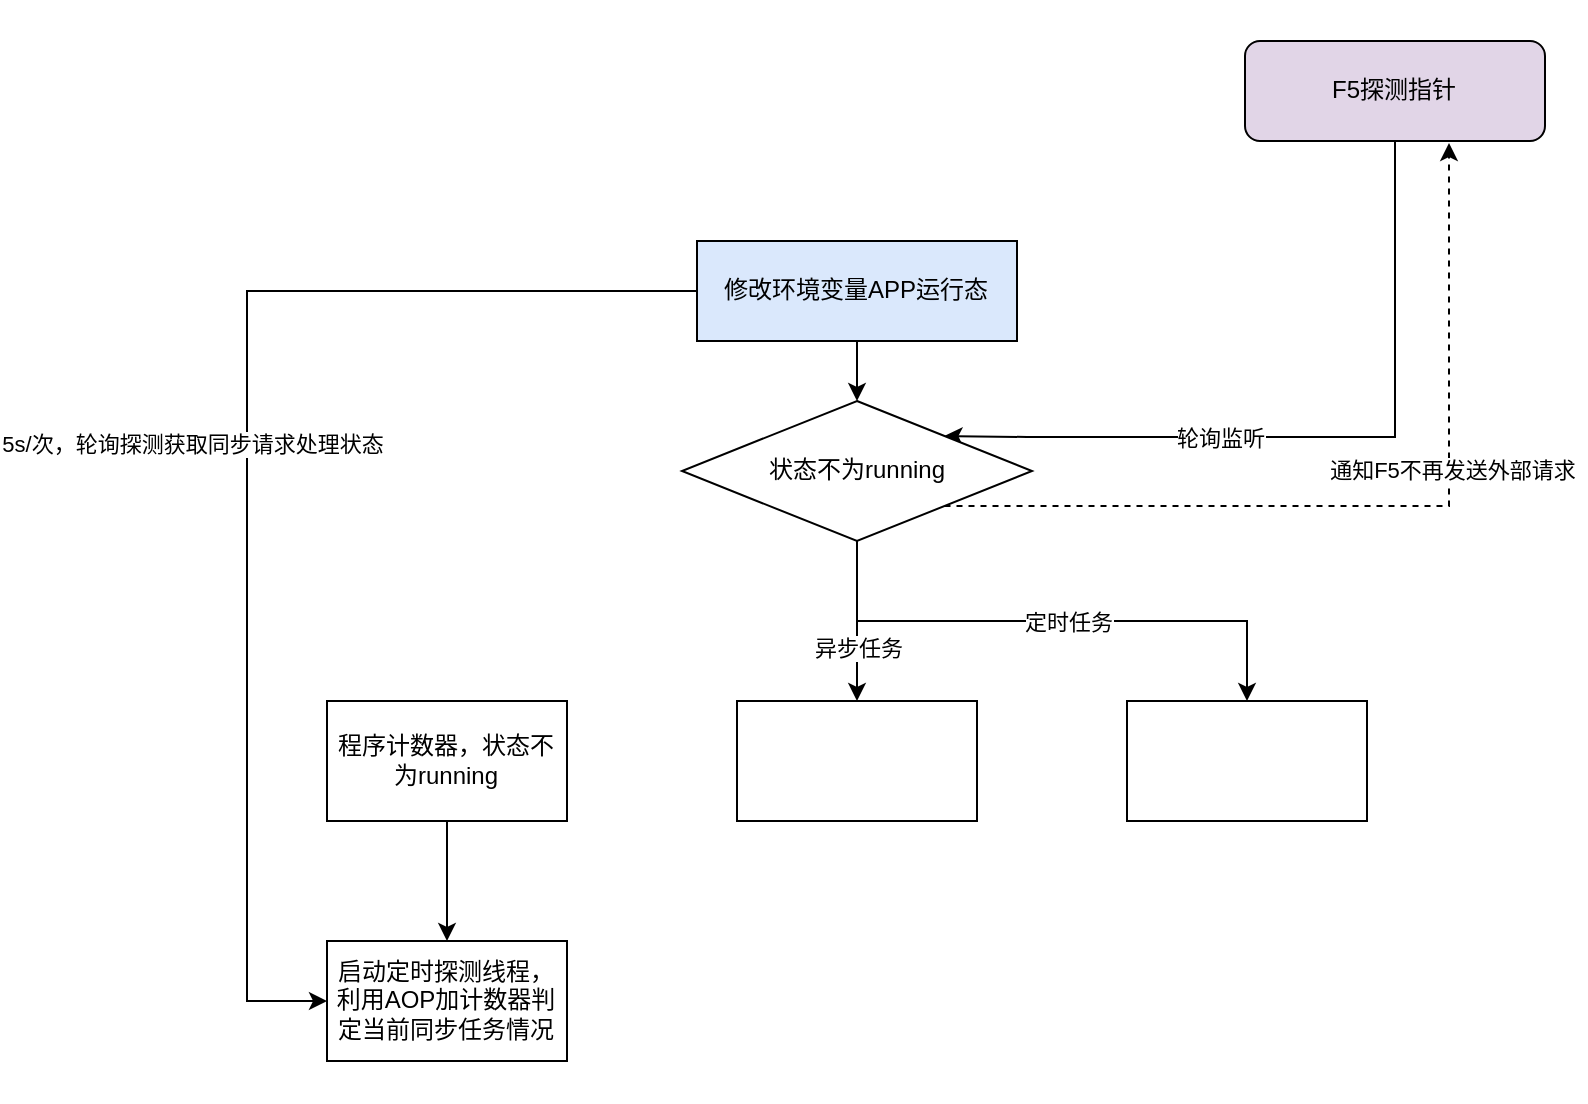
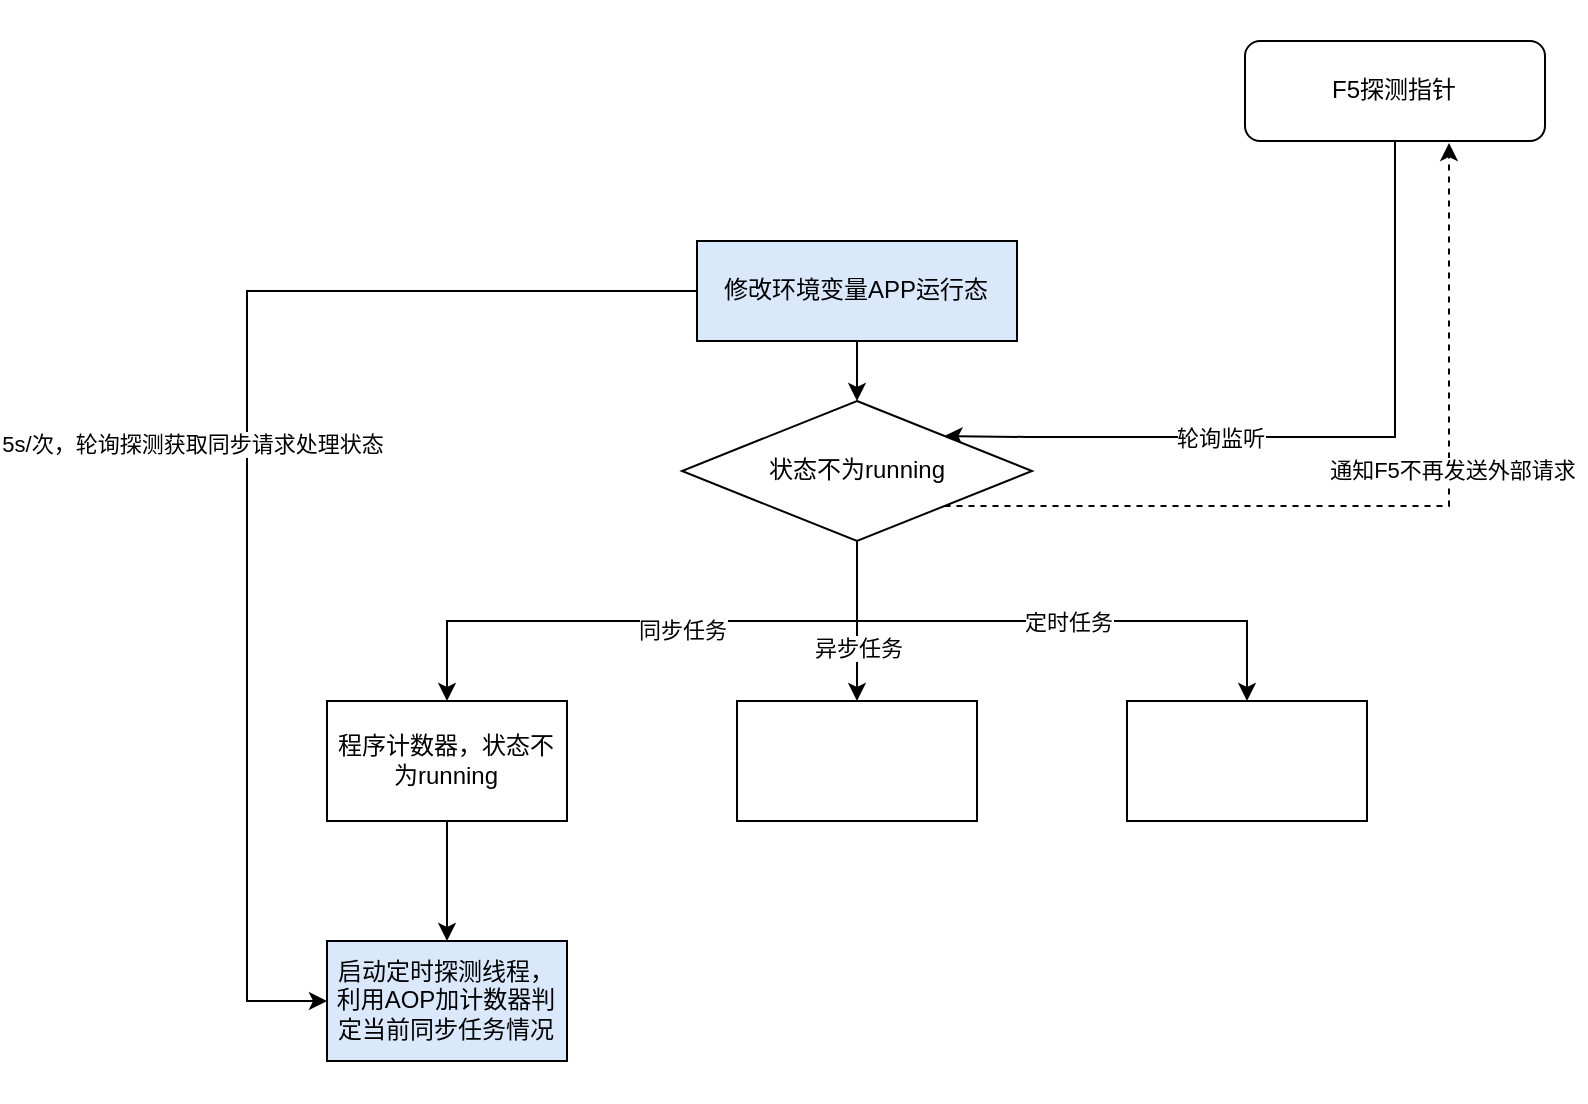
(1395, 91) -> (1395, 91)
none -> (617, 621)
(447, 1001) -> (447, 1001)
